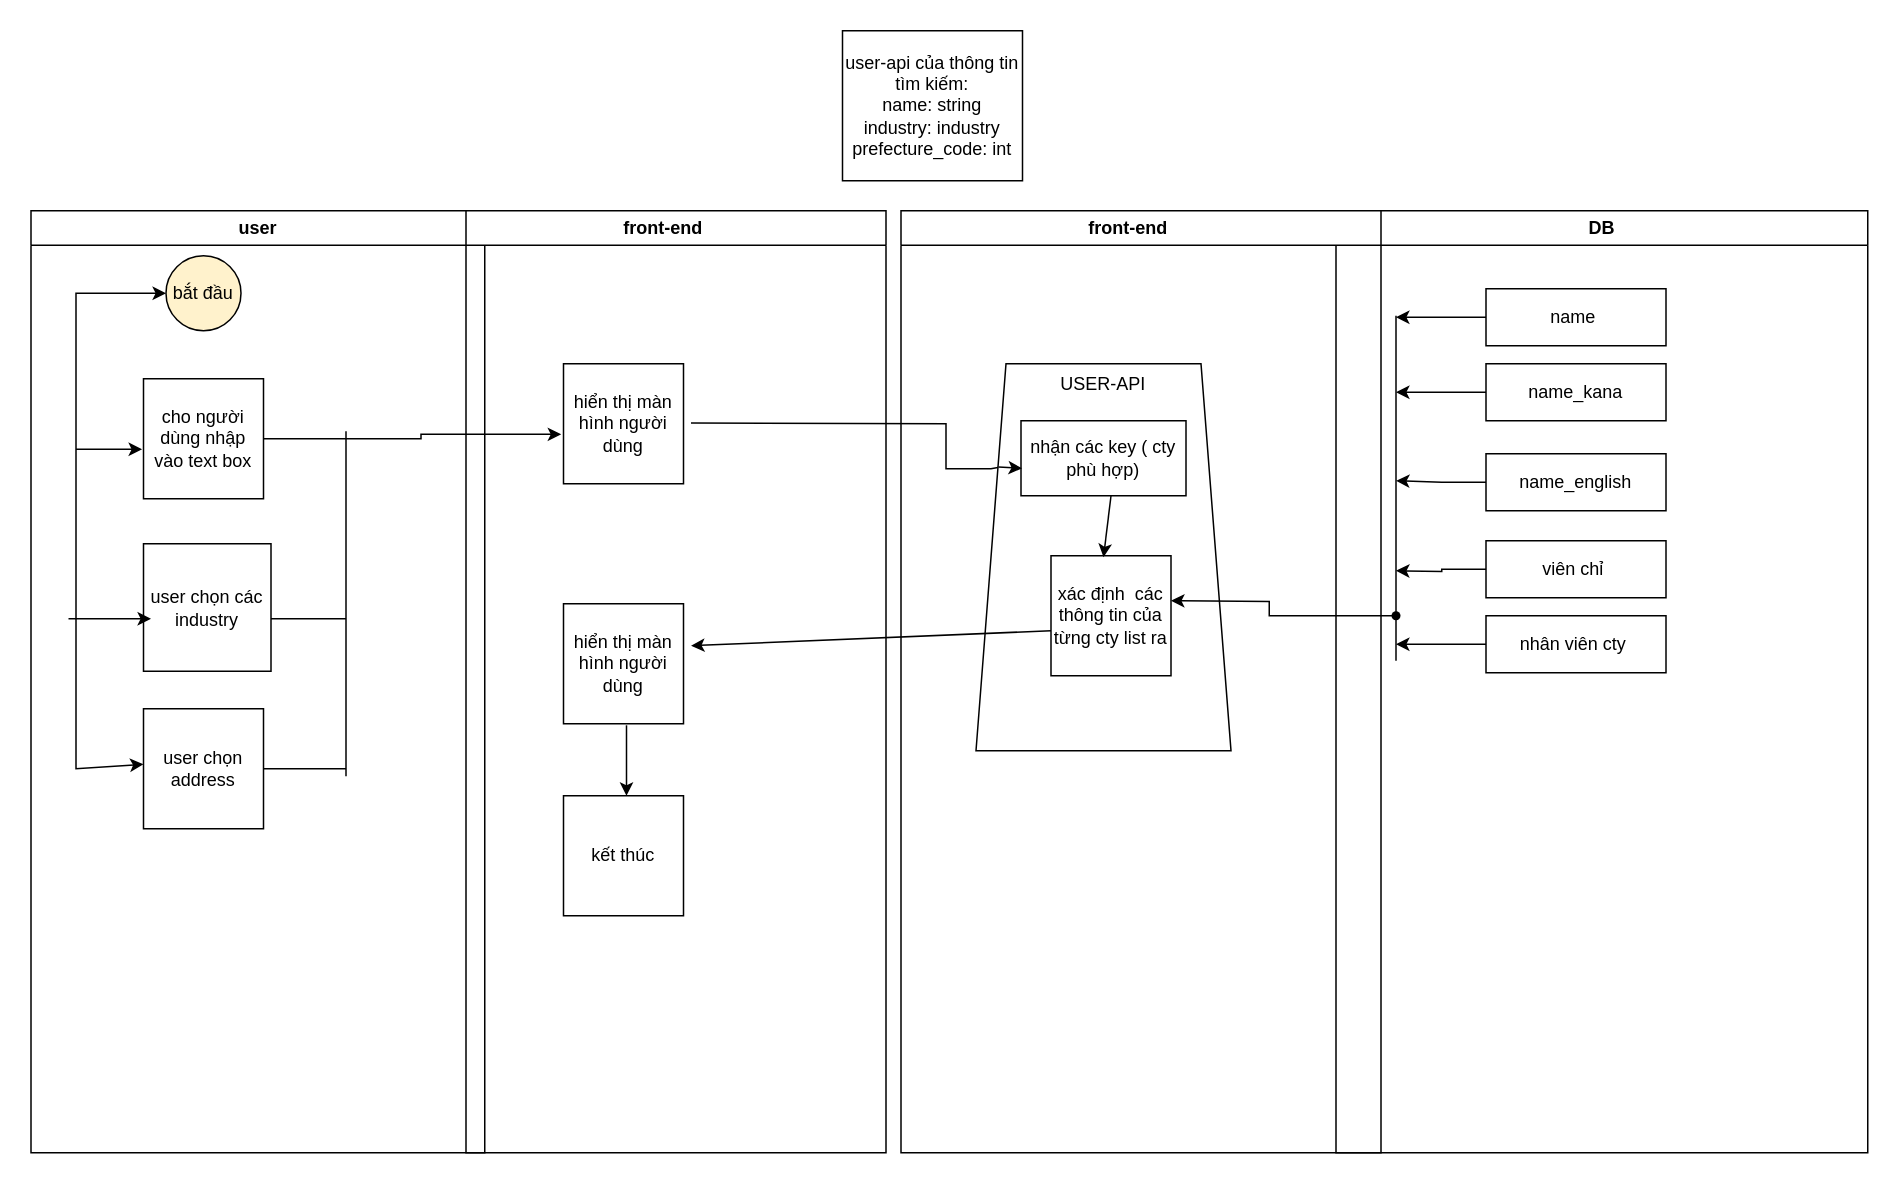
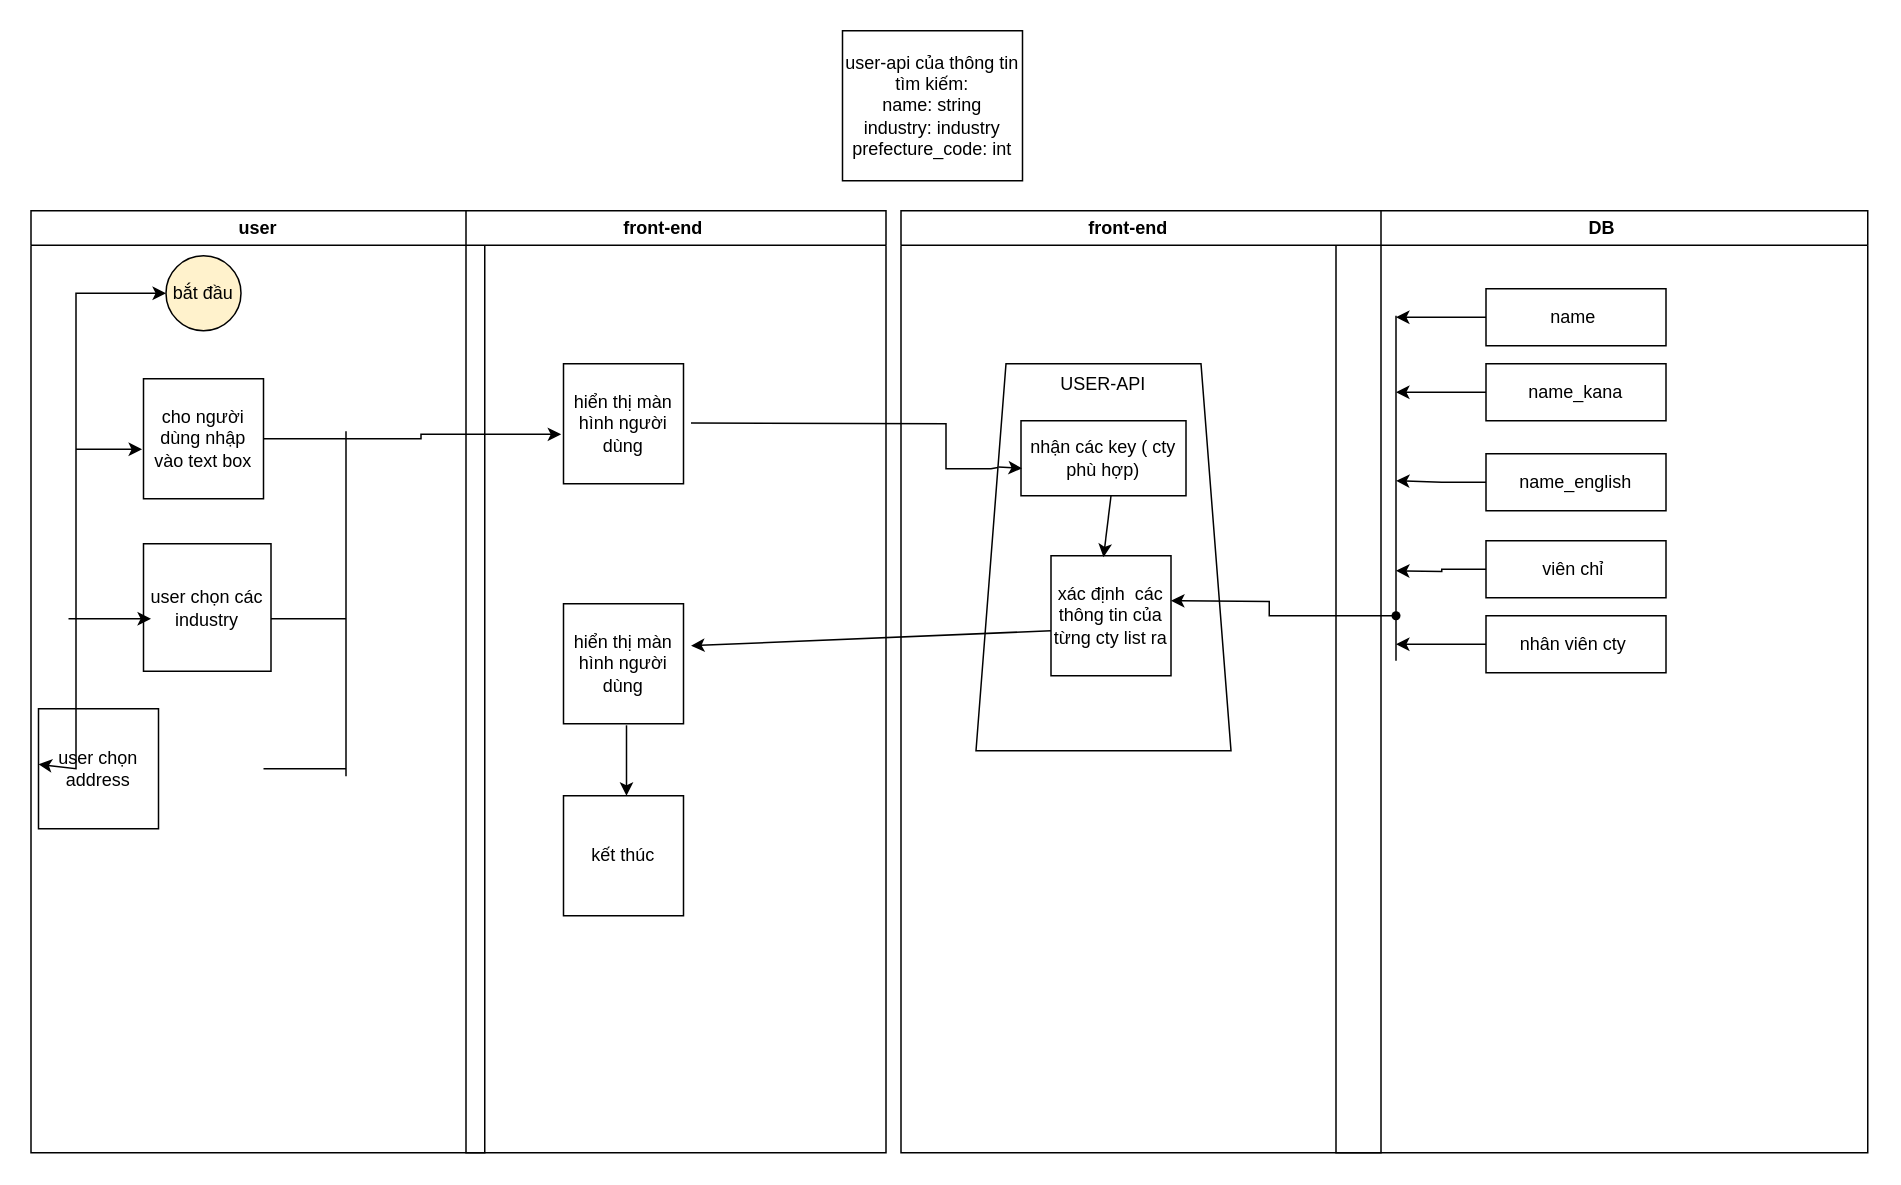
(203, 769) -> (98, 769)
